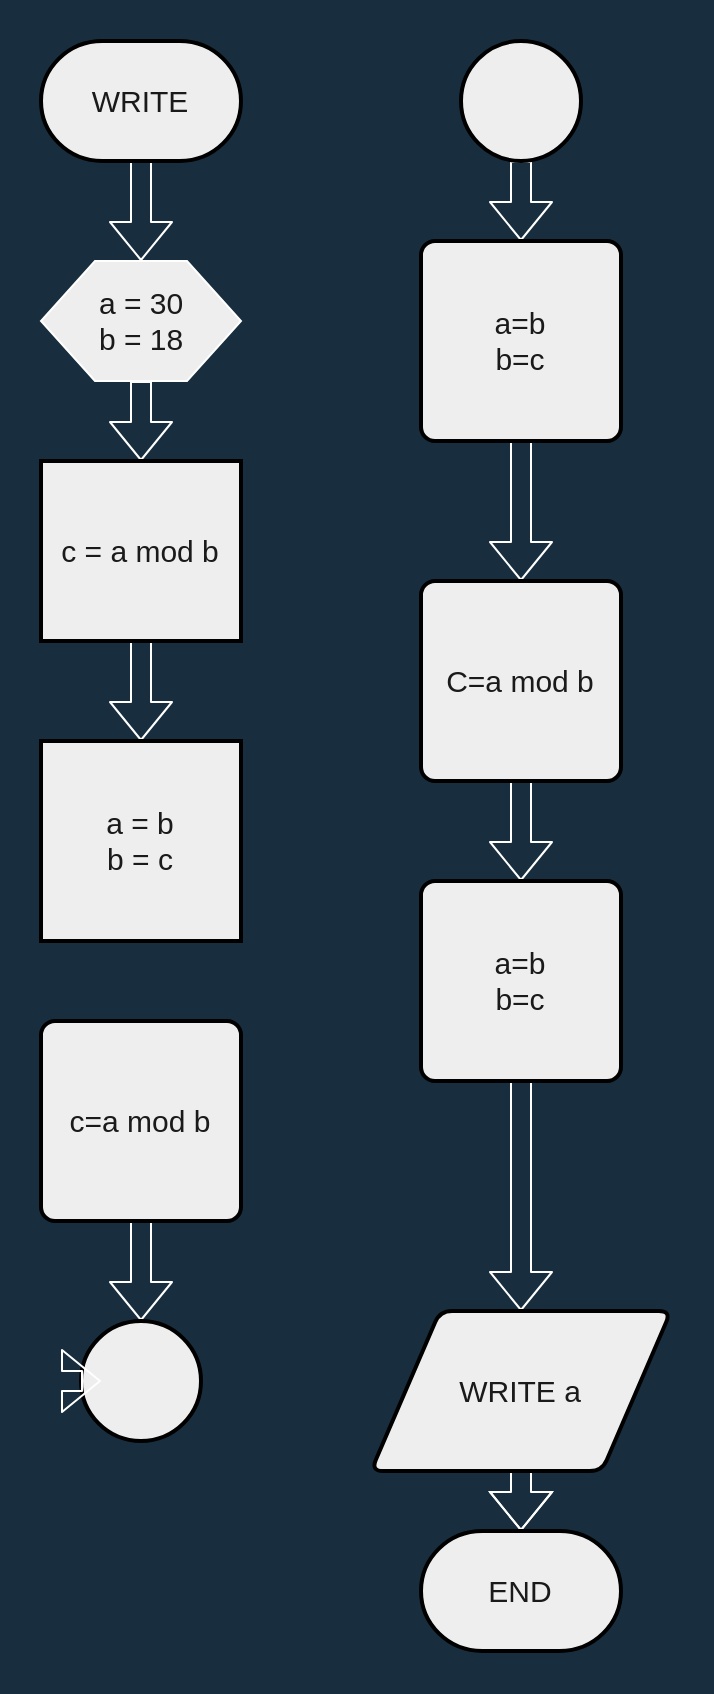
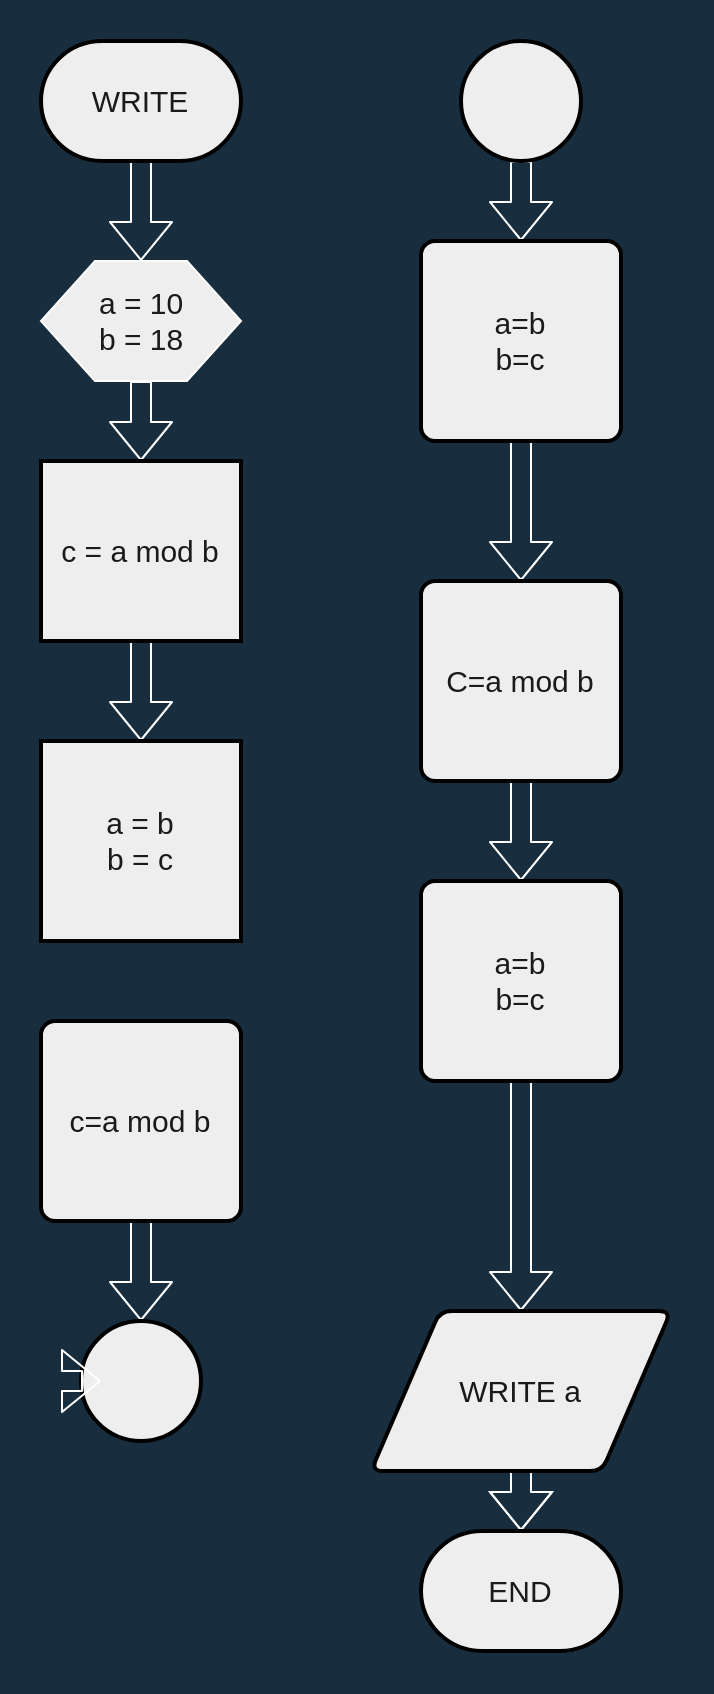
(142, 321) -> (142, 321)
